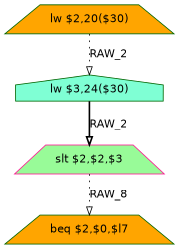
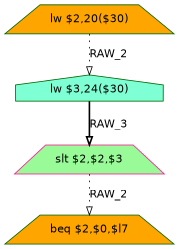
(109, 124) -> (109, 124)
(109, 195) -> (109, 195)
